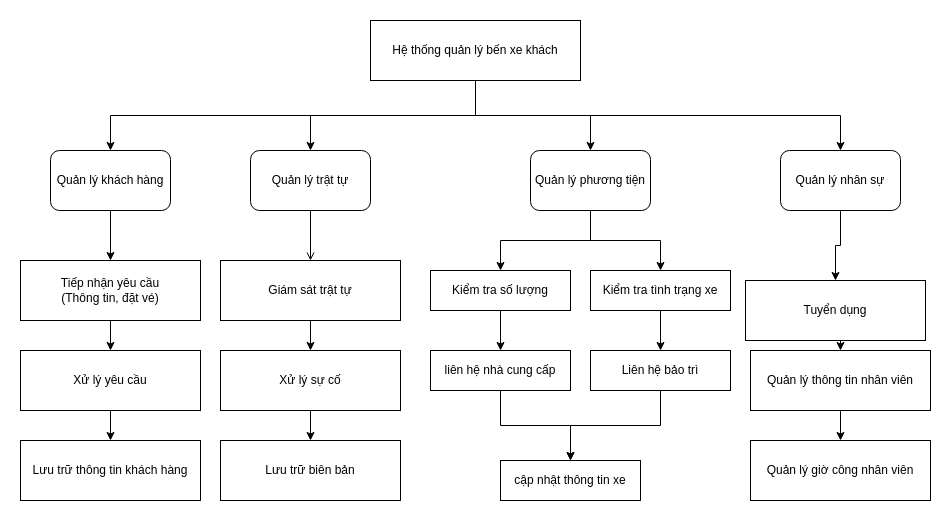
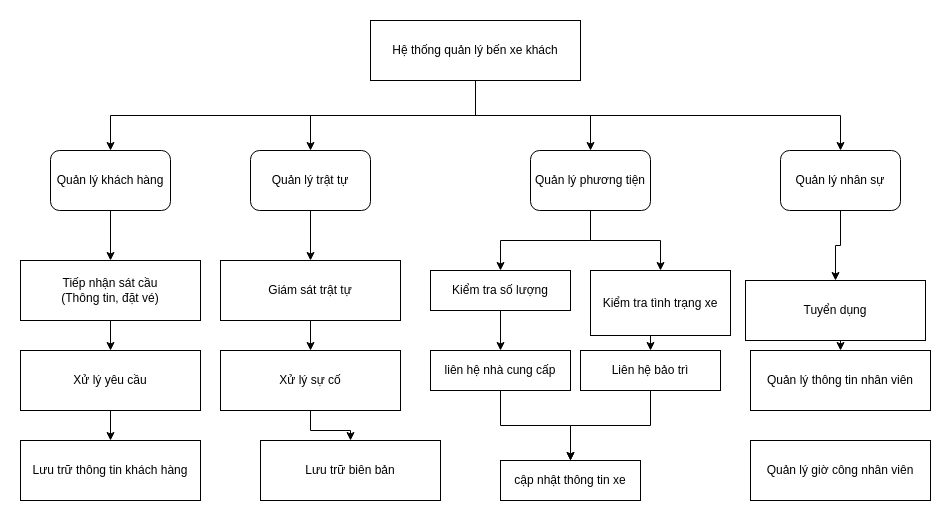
(311, 254) -> (311, 252)
(111, 291) -> (111, 291)
(661, 291) -> (661, 303)
(661, 371) -> (651, 371)
(841, 422) -> none
(311, 471) -> (351, 471)
